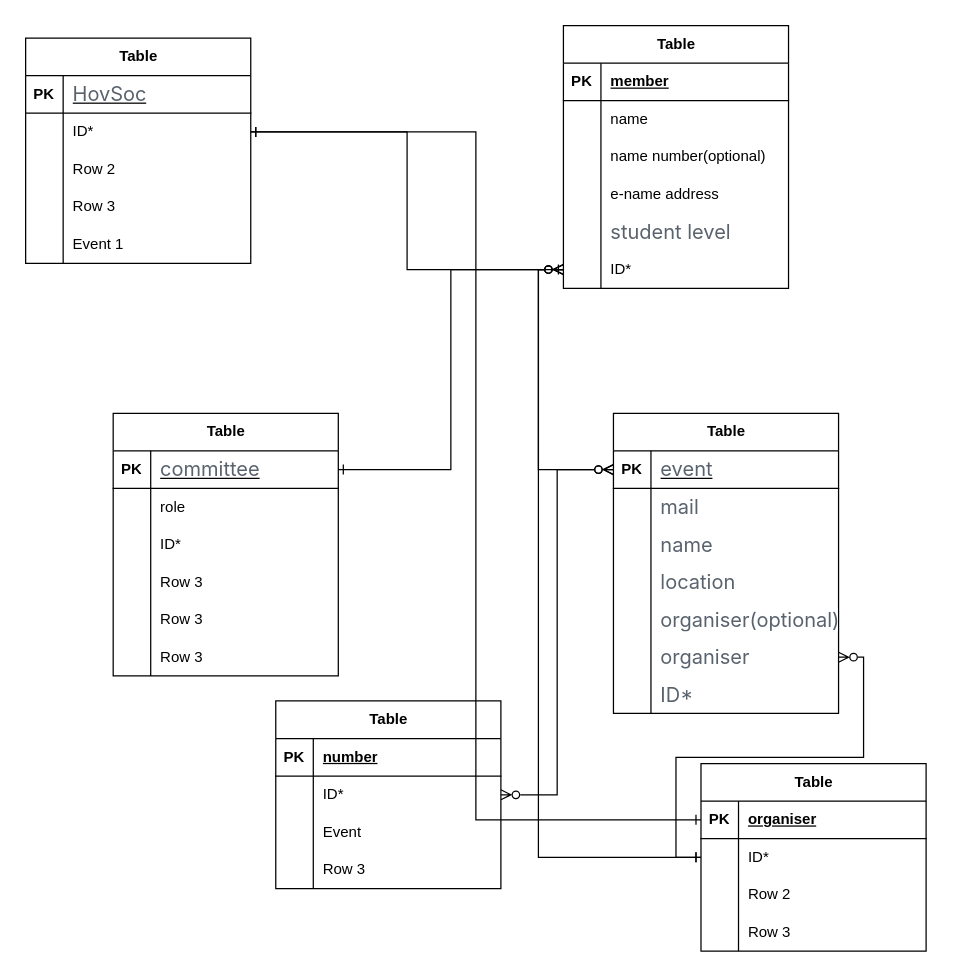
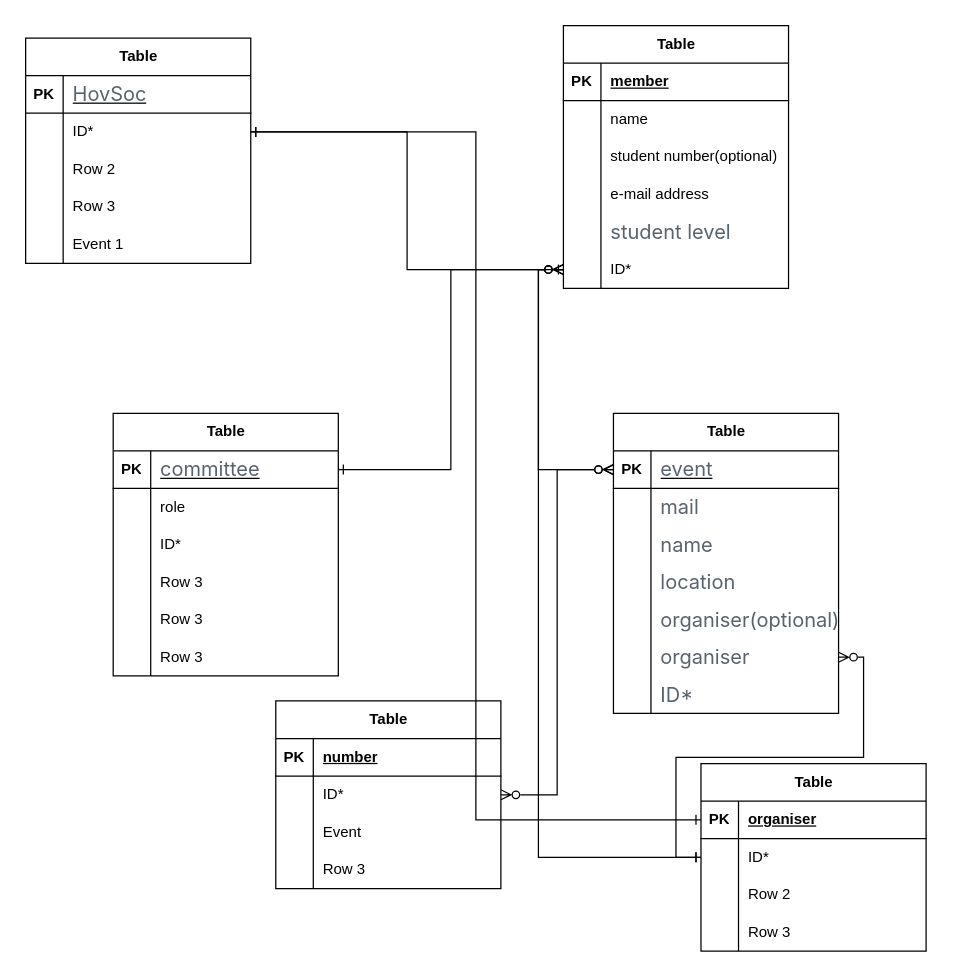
(693, 157) -> (699, 157)
(667, 194) -> (664, 194)
